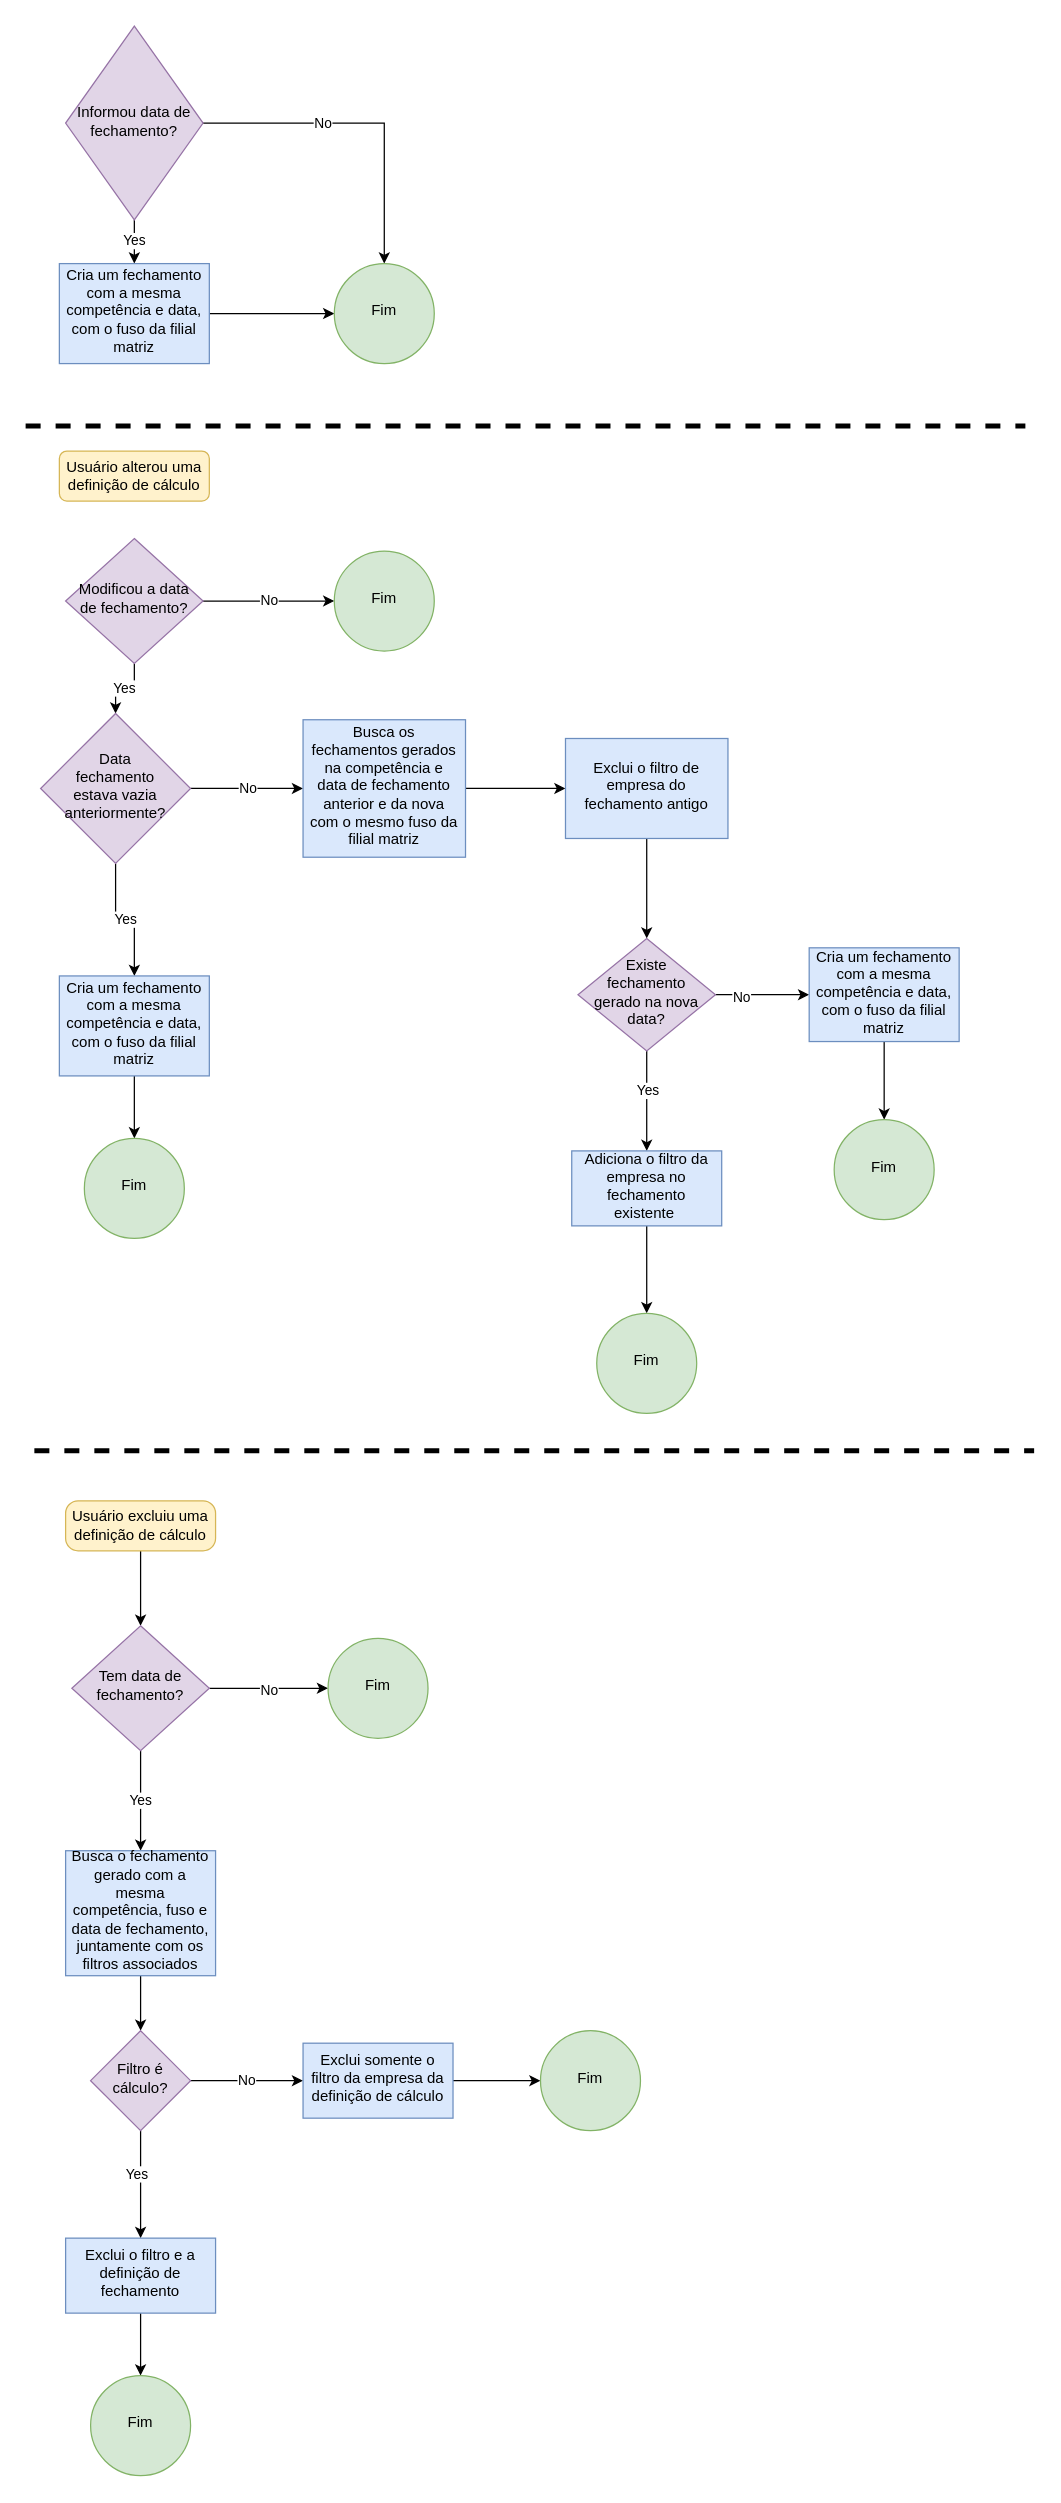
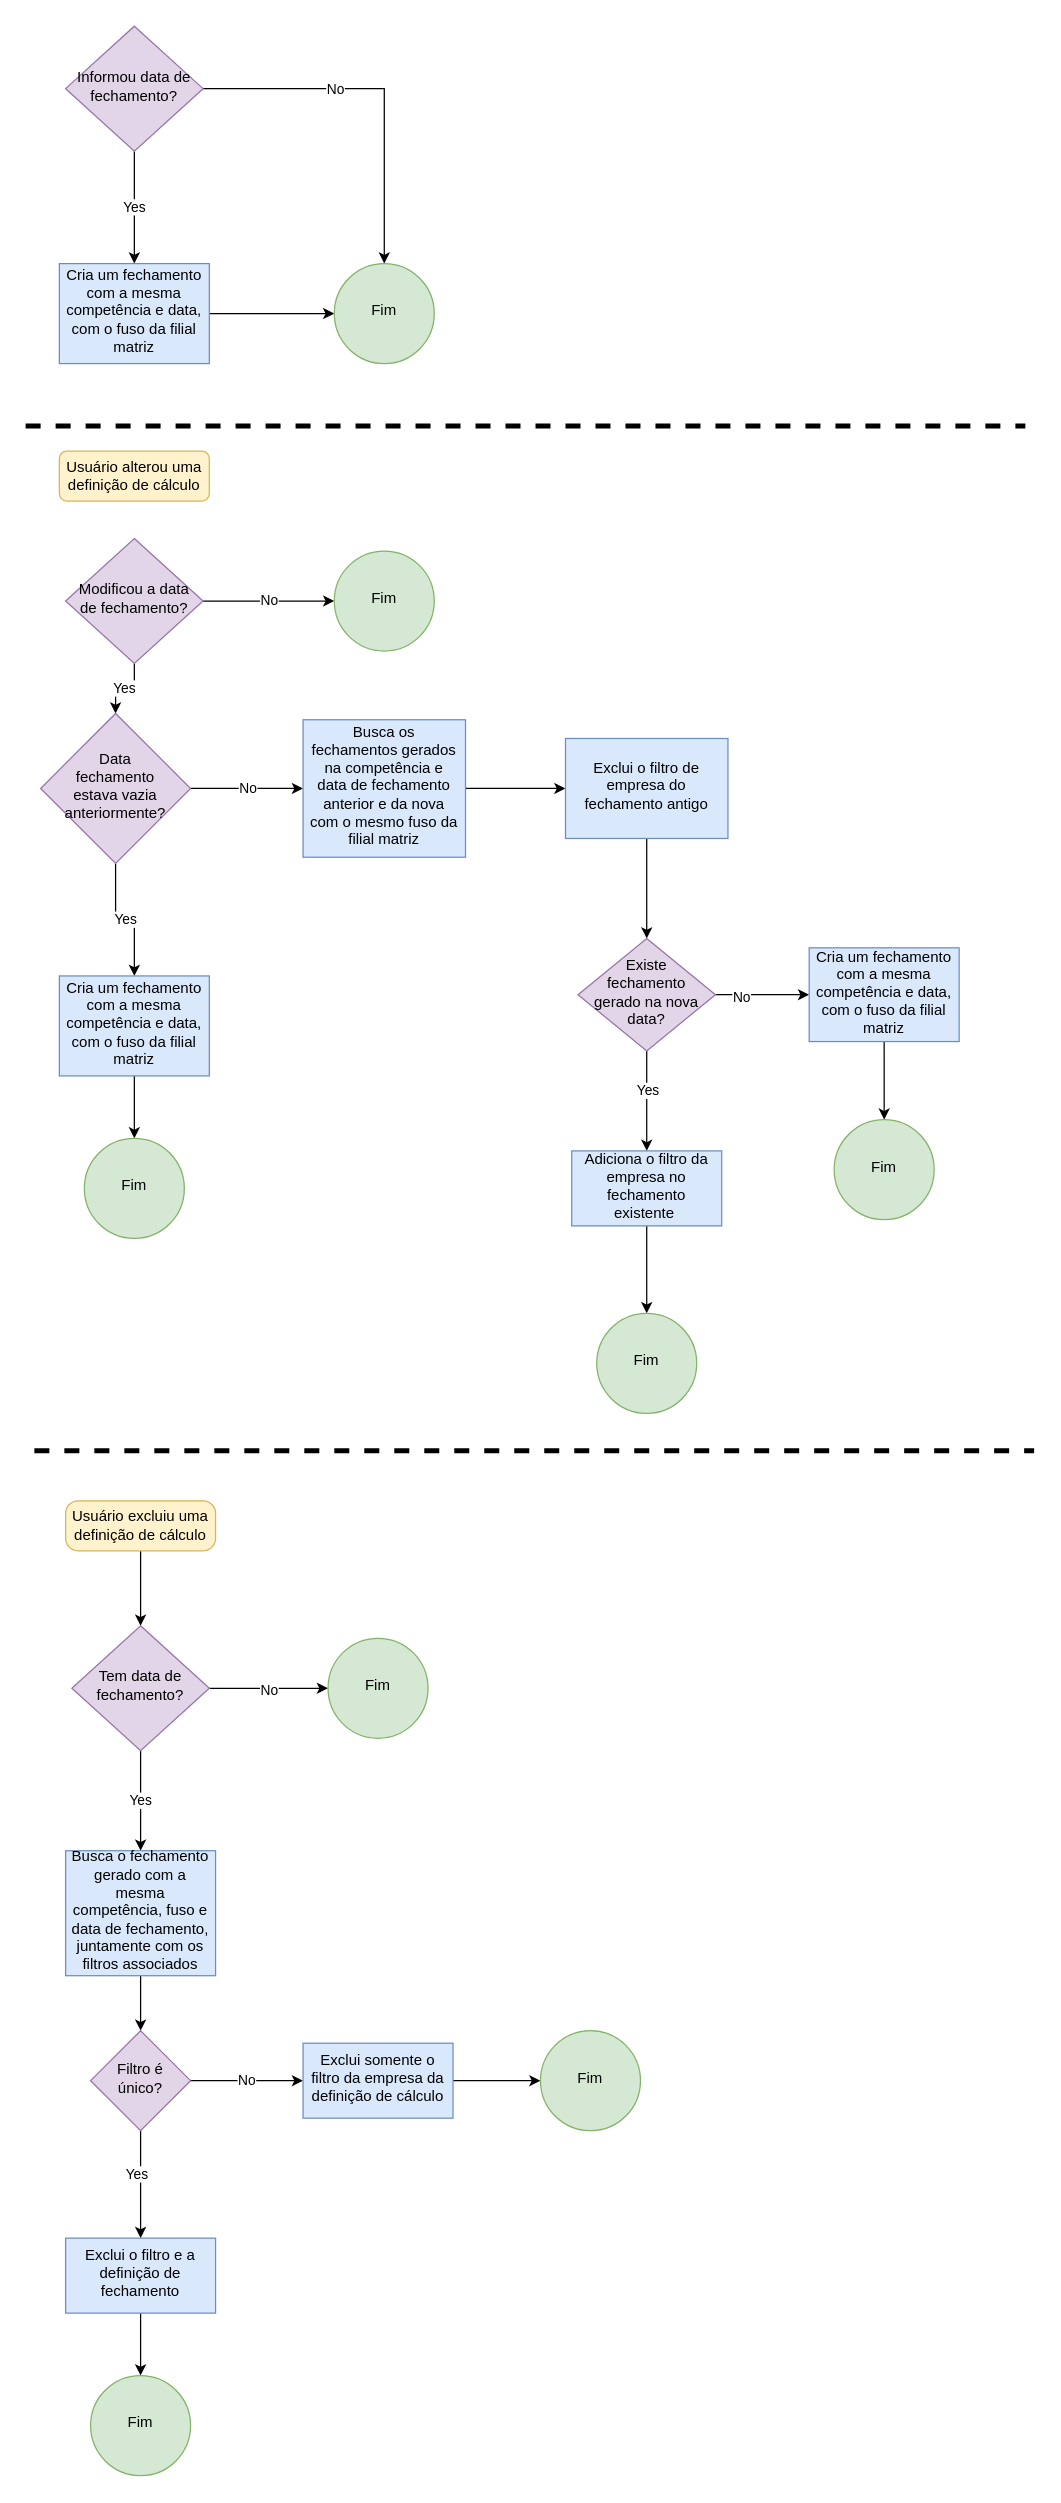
(134, 123) -> (134, 88)
(141, 2078) -> (141, 2078)
